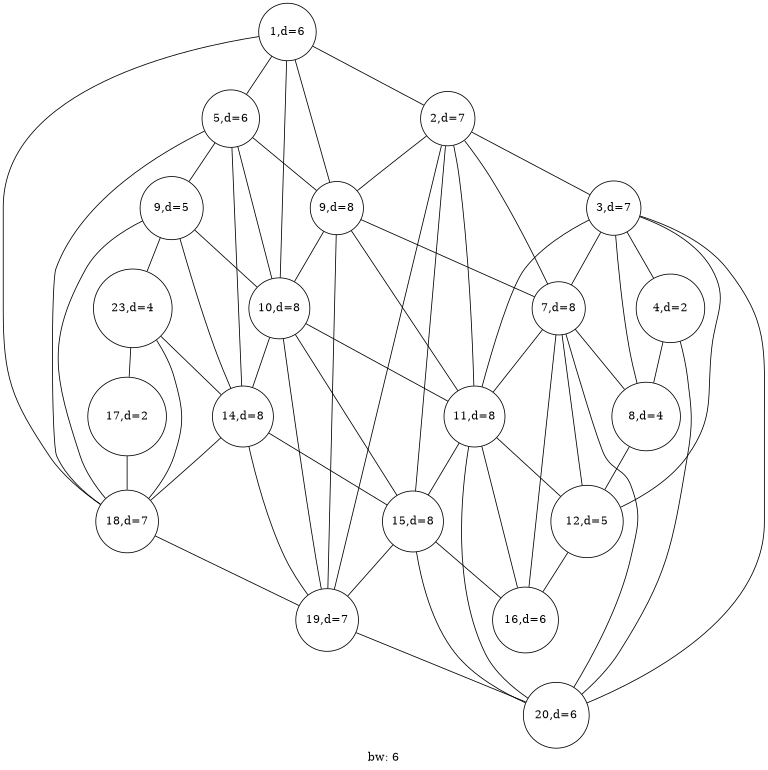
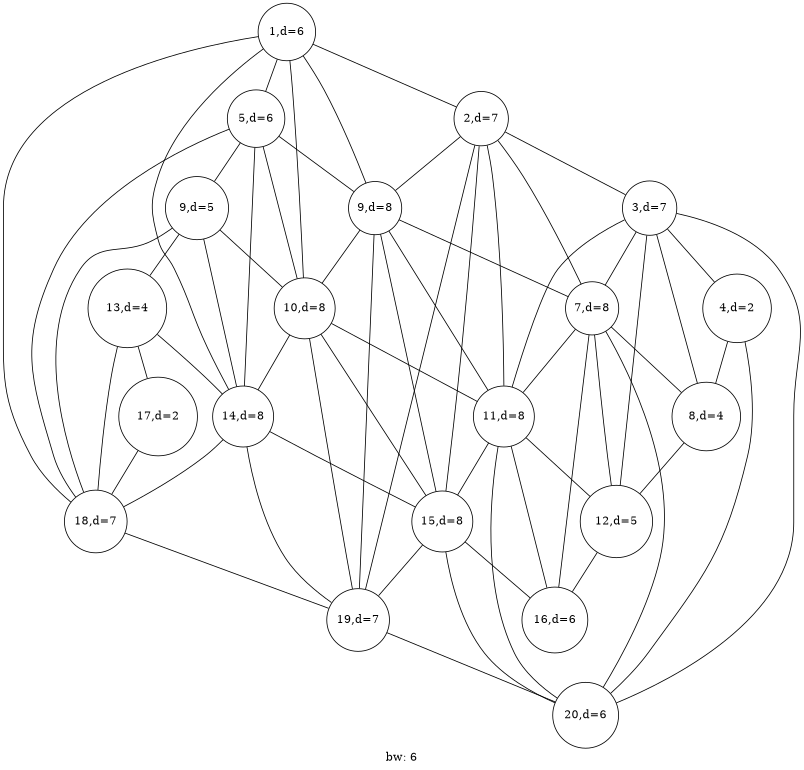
none -> (152, 207)
(133, 308) -> (127, 308)
none -> (407, 356)
